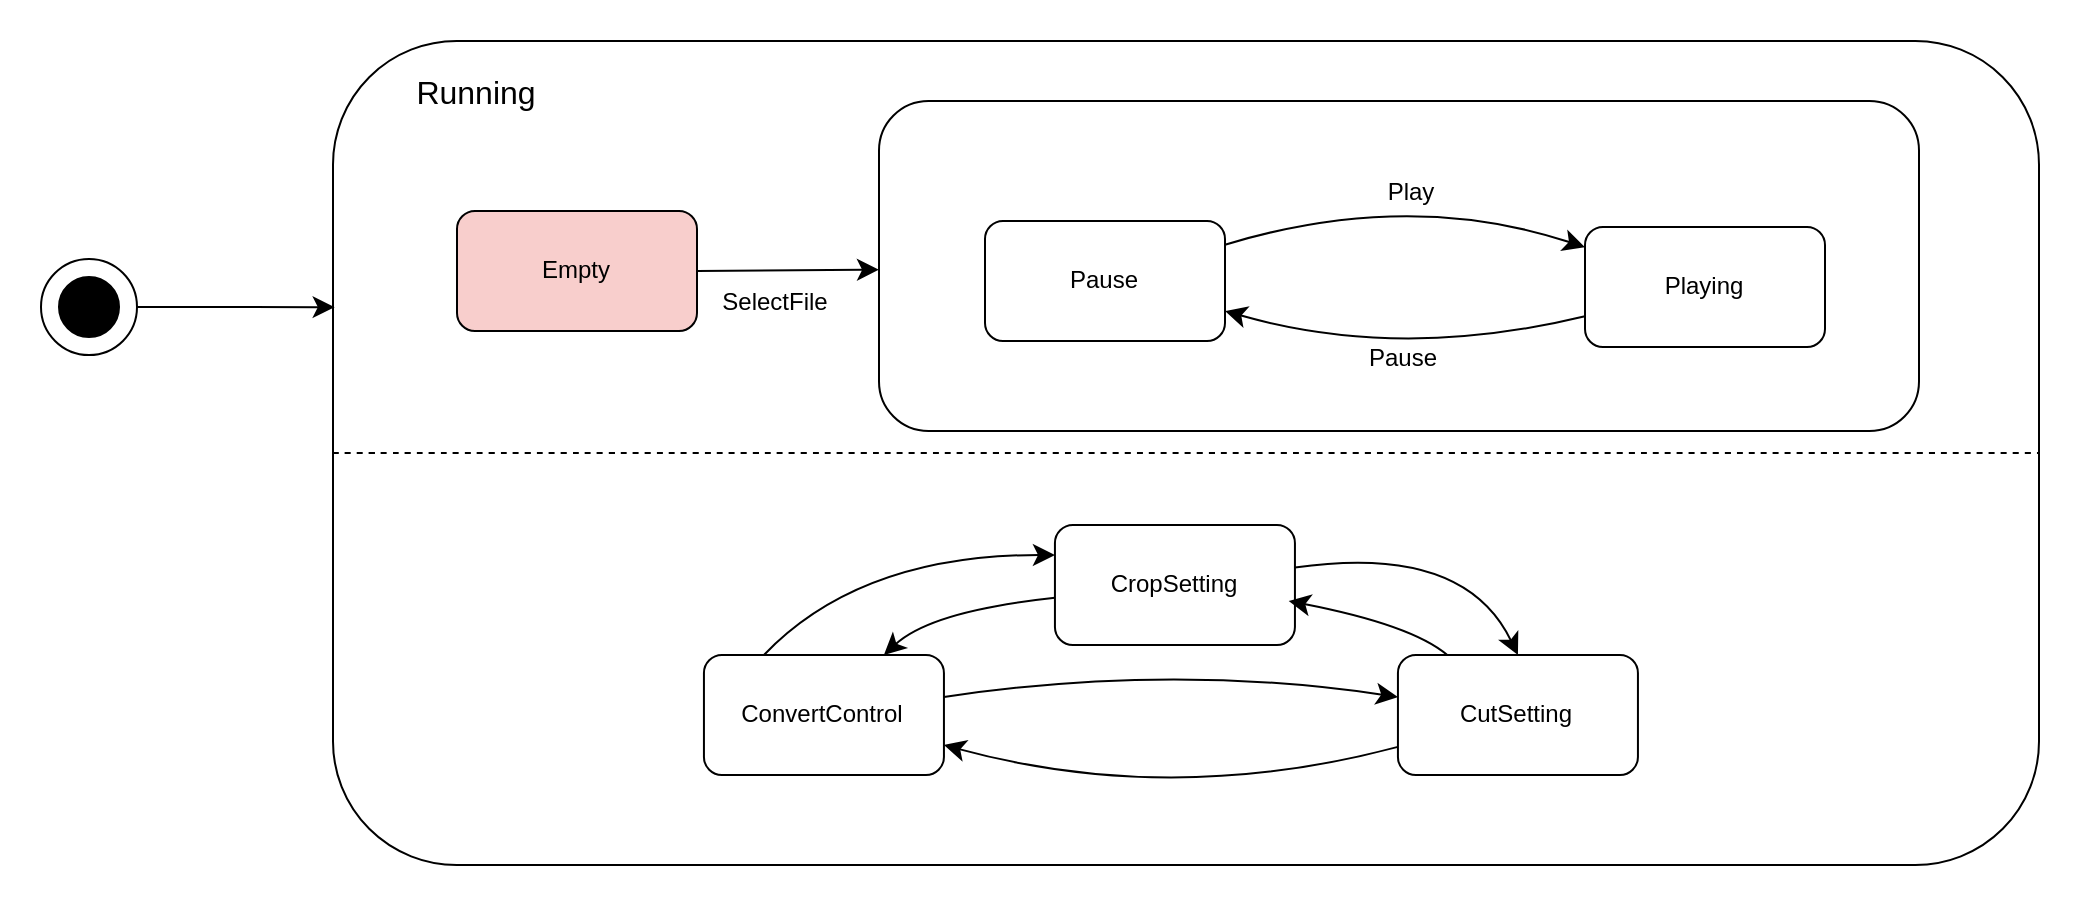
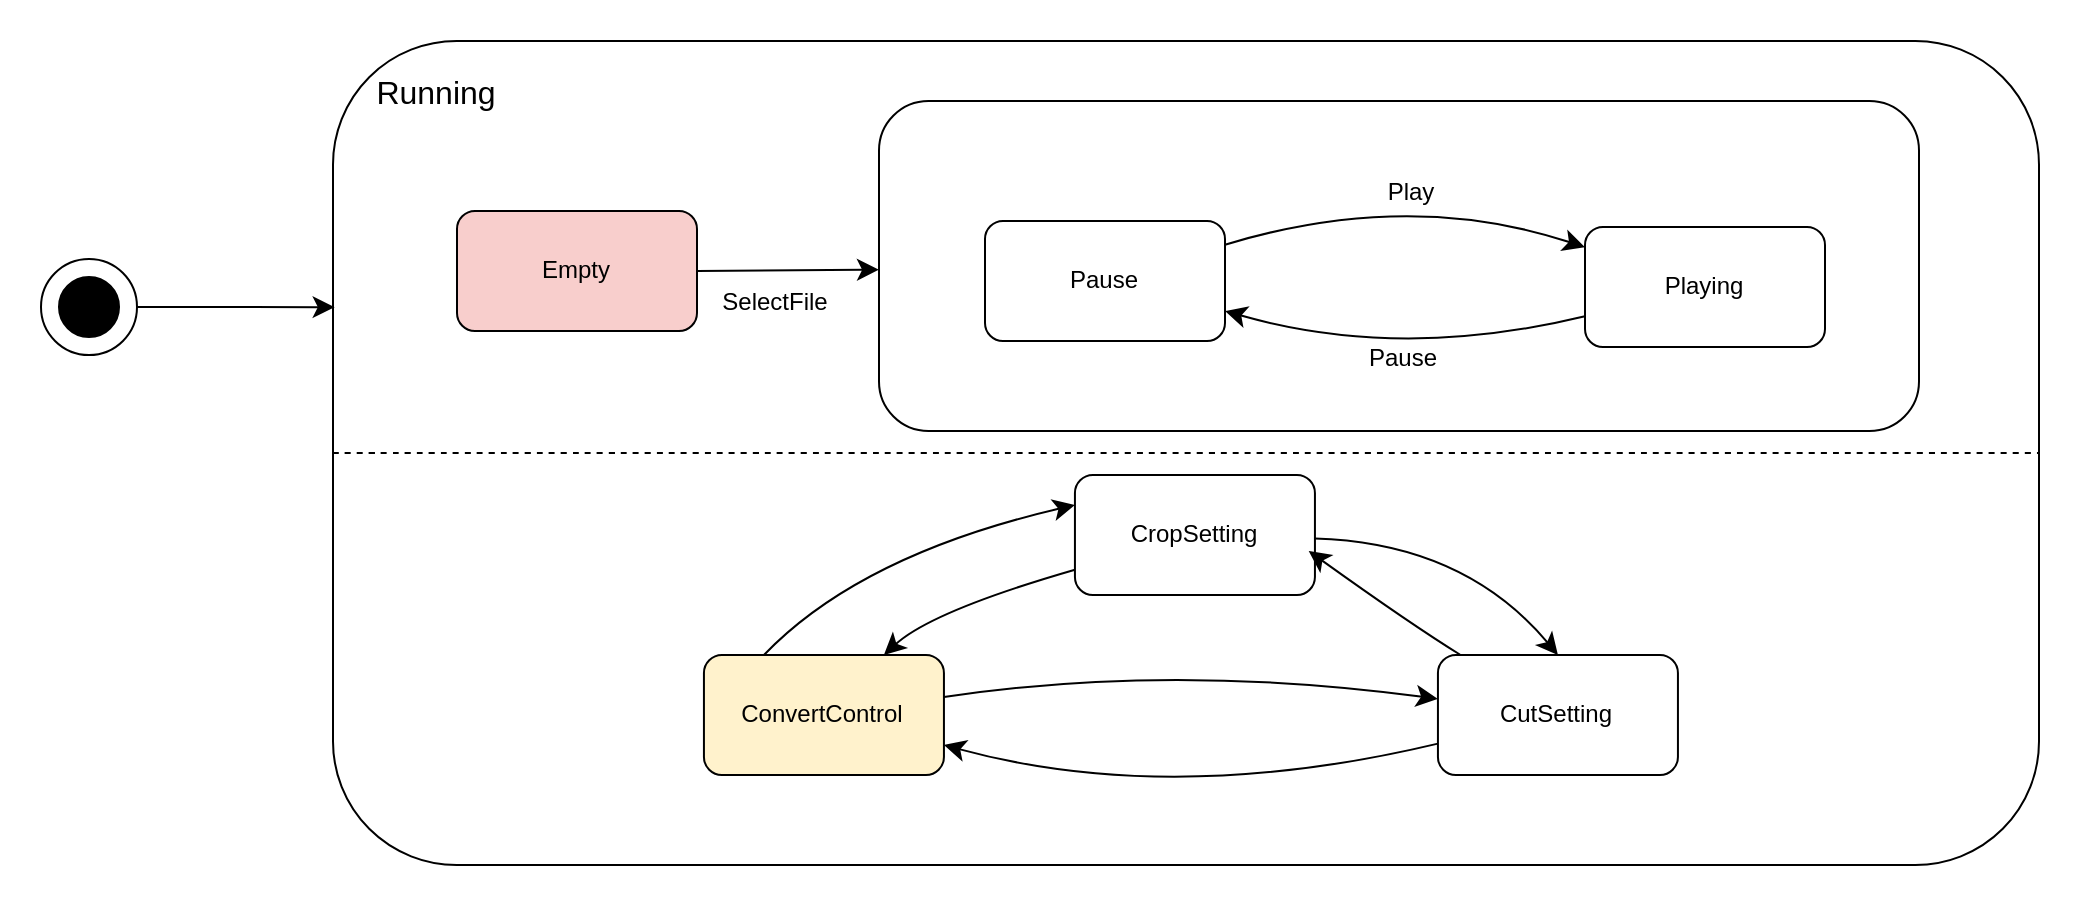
(478, 93) -> (438, 93)
(1175, 585) -> (1195, 535)
(824, 715) -> (824, 715)
(1518, 715) -> (1558, 715)
